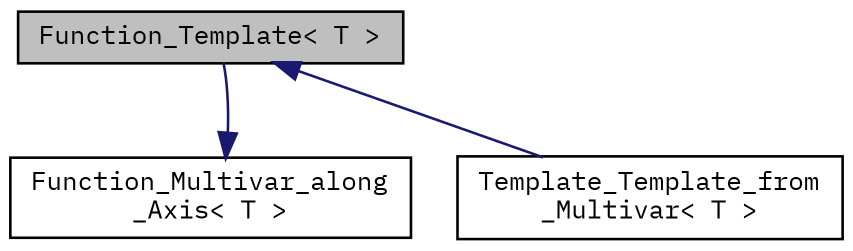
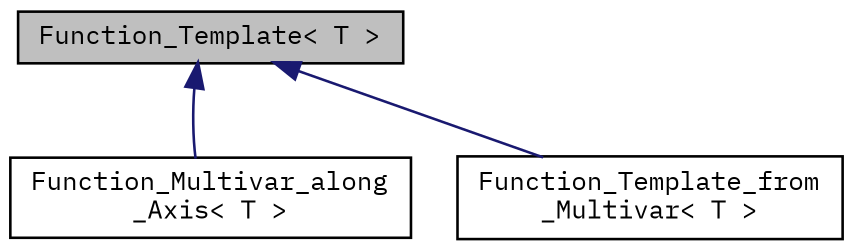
(228, 97) -> (193, 123)
(650, 198) -> (650, 198)
